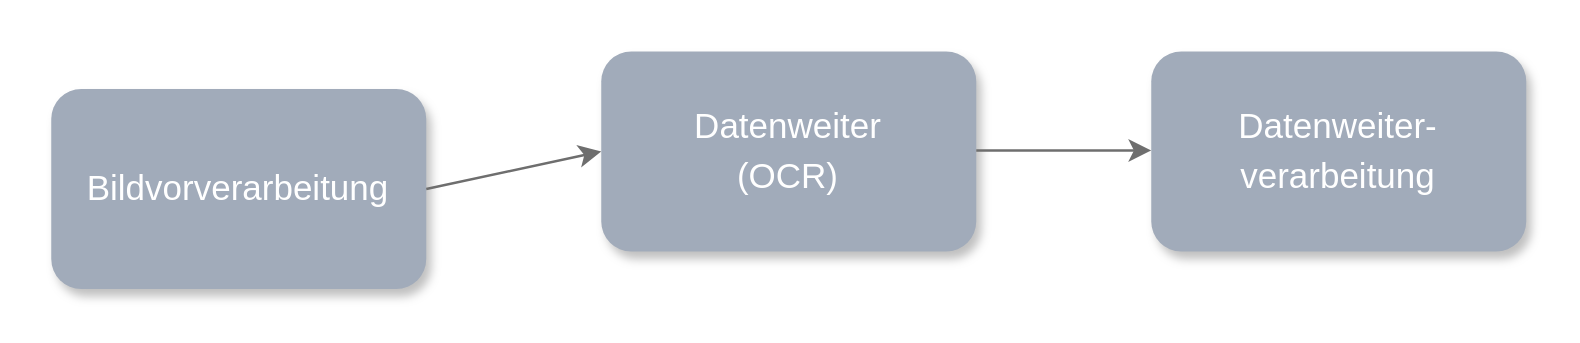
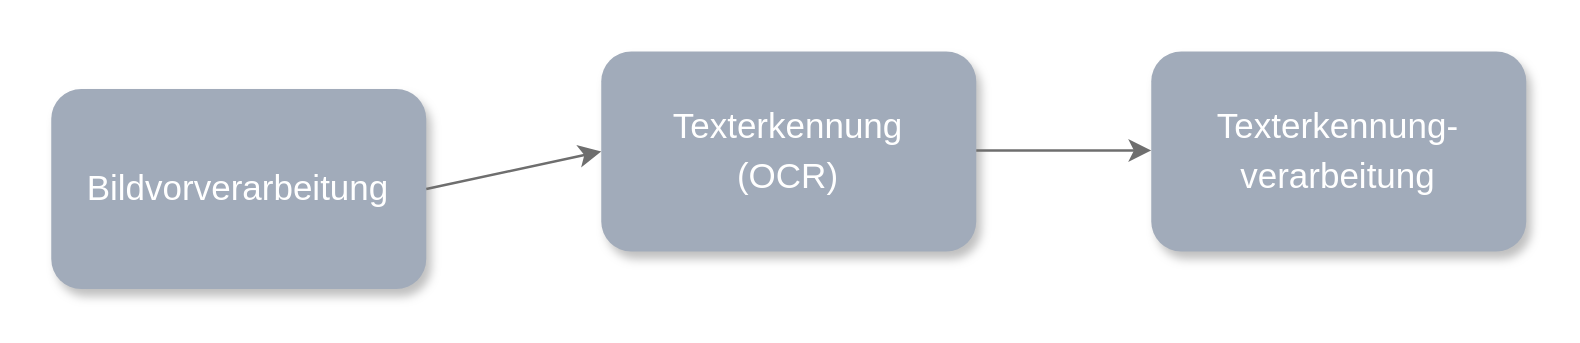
(789, 151) -> (789, 151)
(1339, 151) -> (1339, 151)
